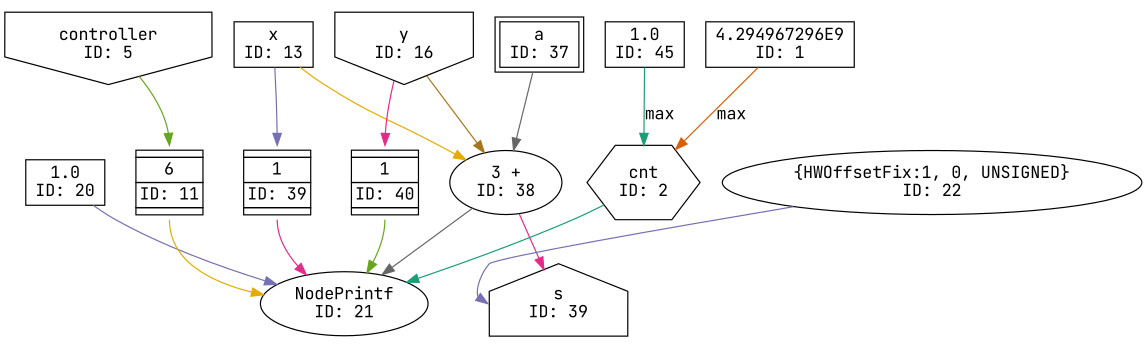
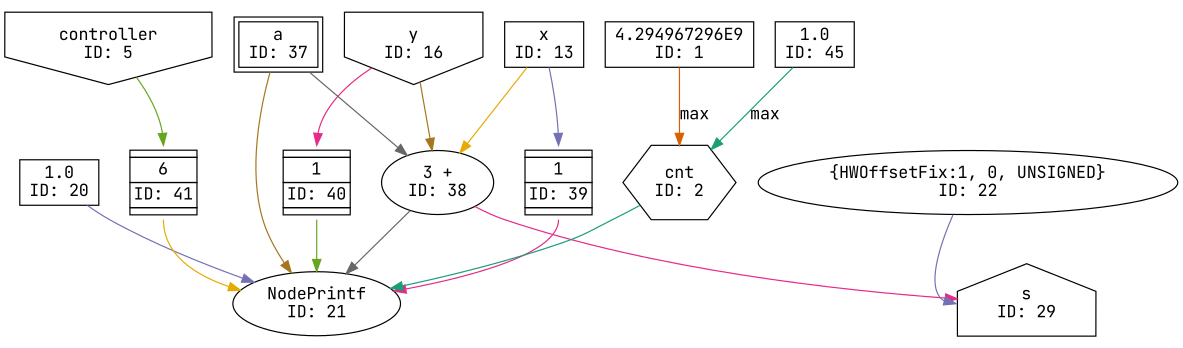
none -> (256, 170)
(169, 195) -> (163, 195)
(559, 304) -> (1027, 304)
